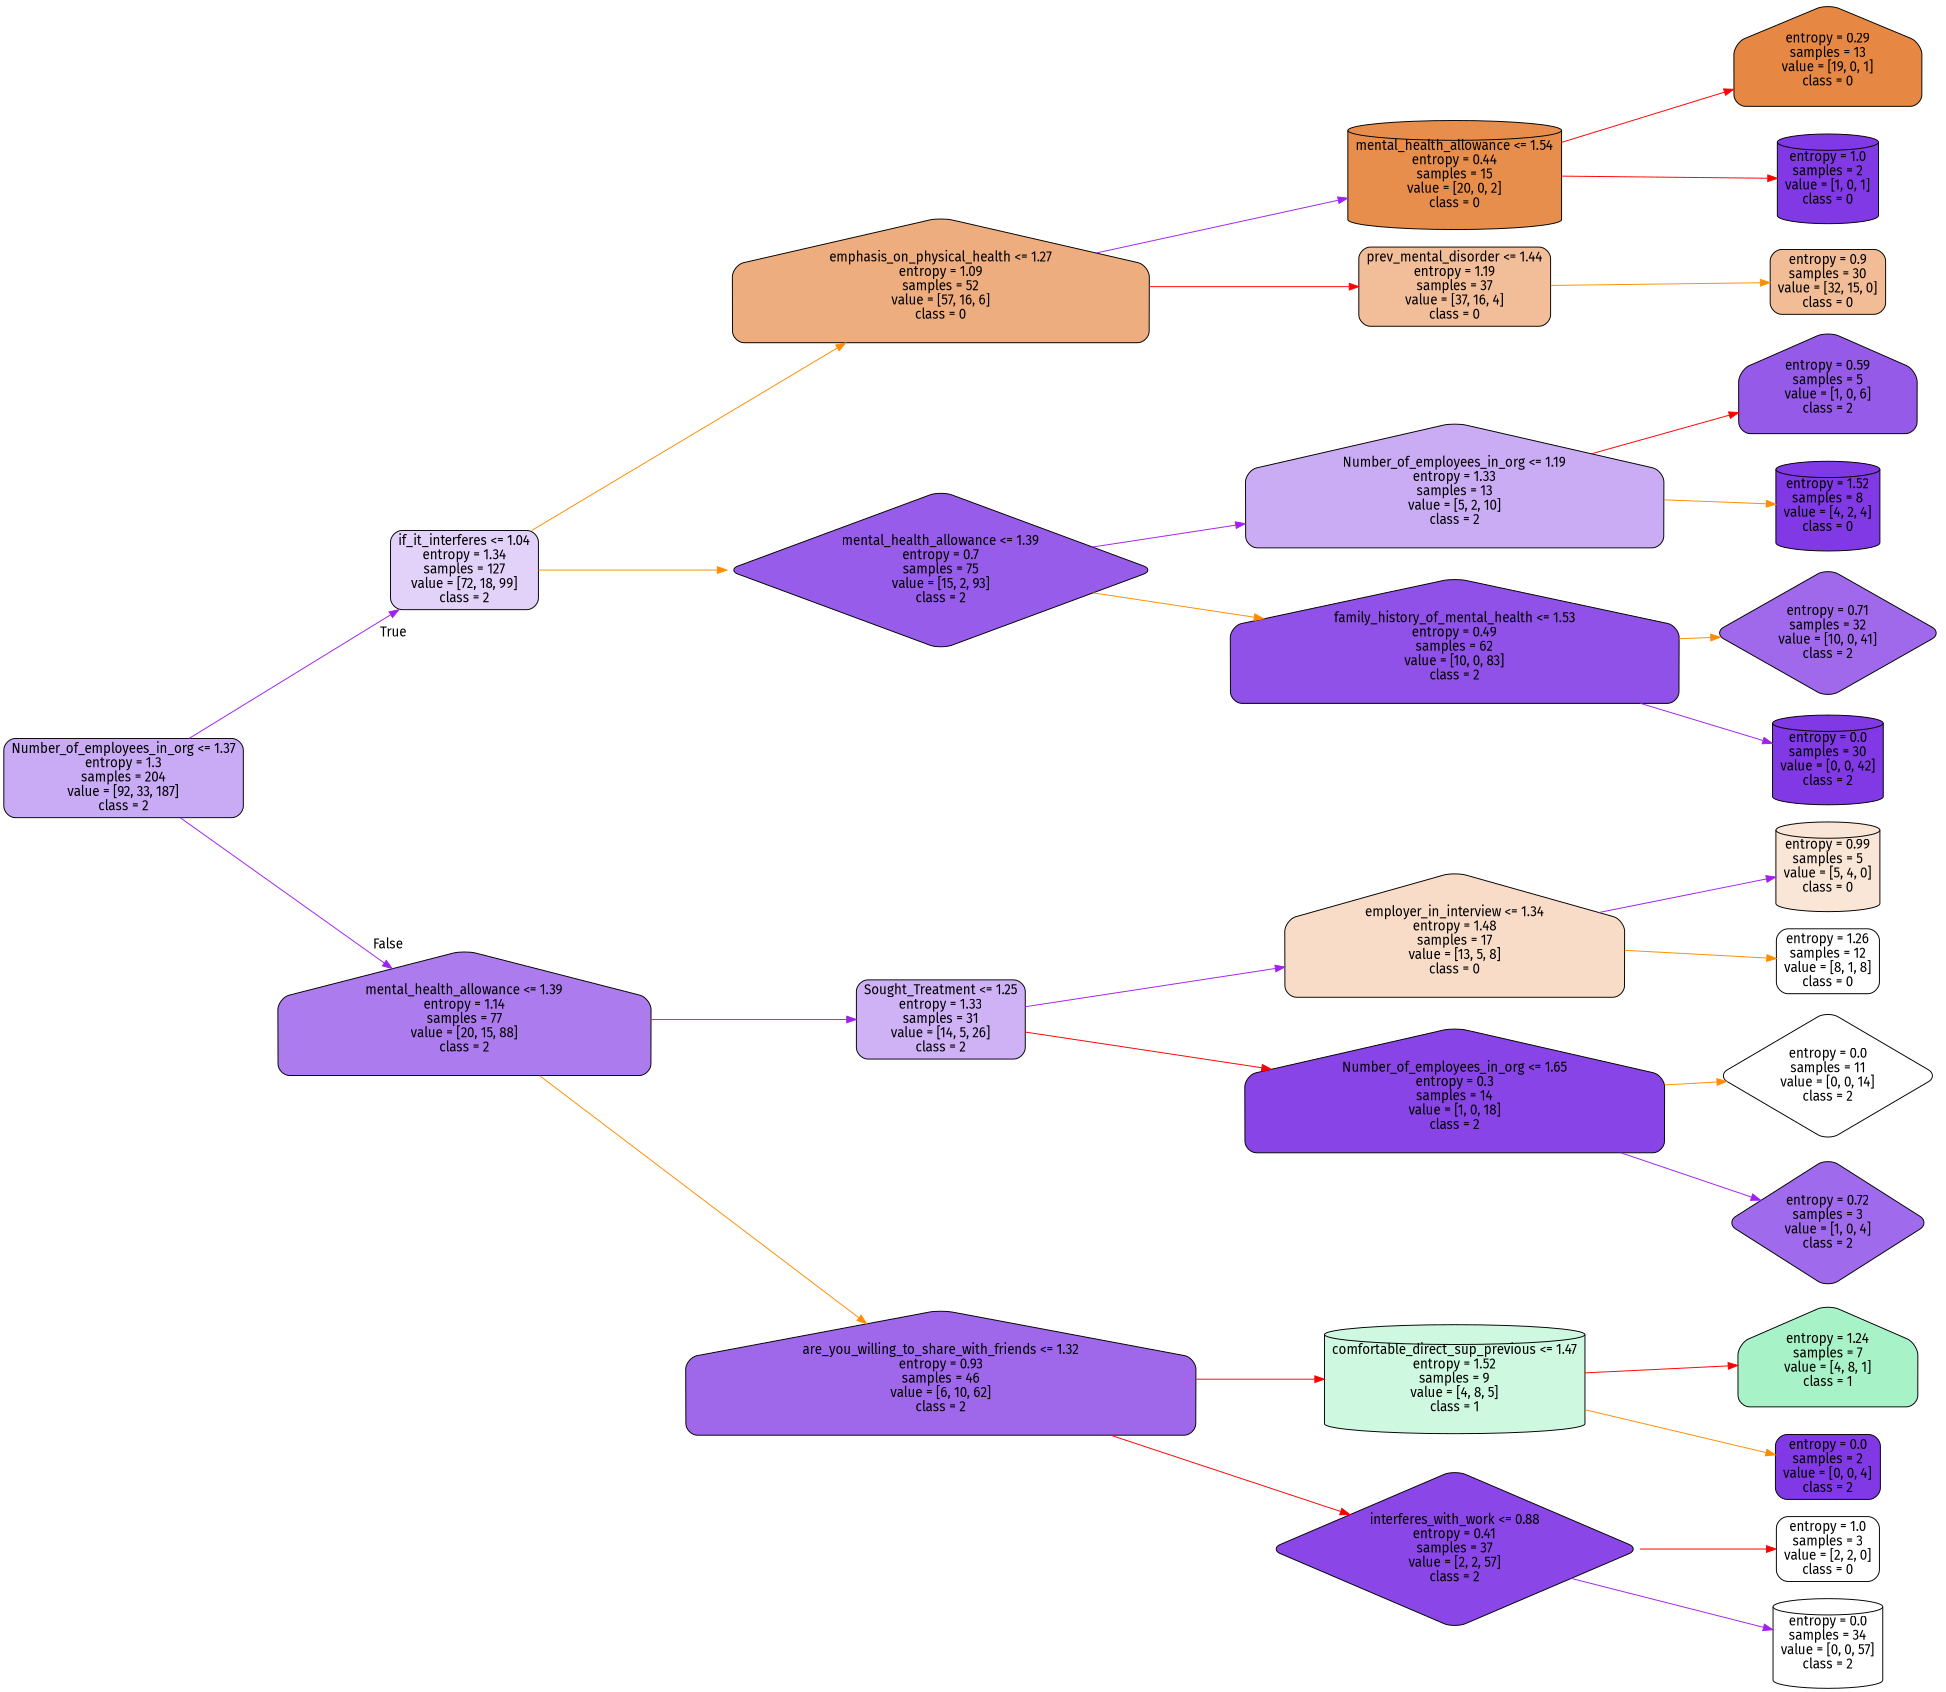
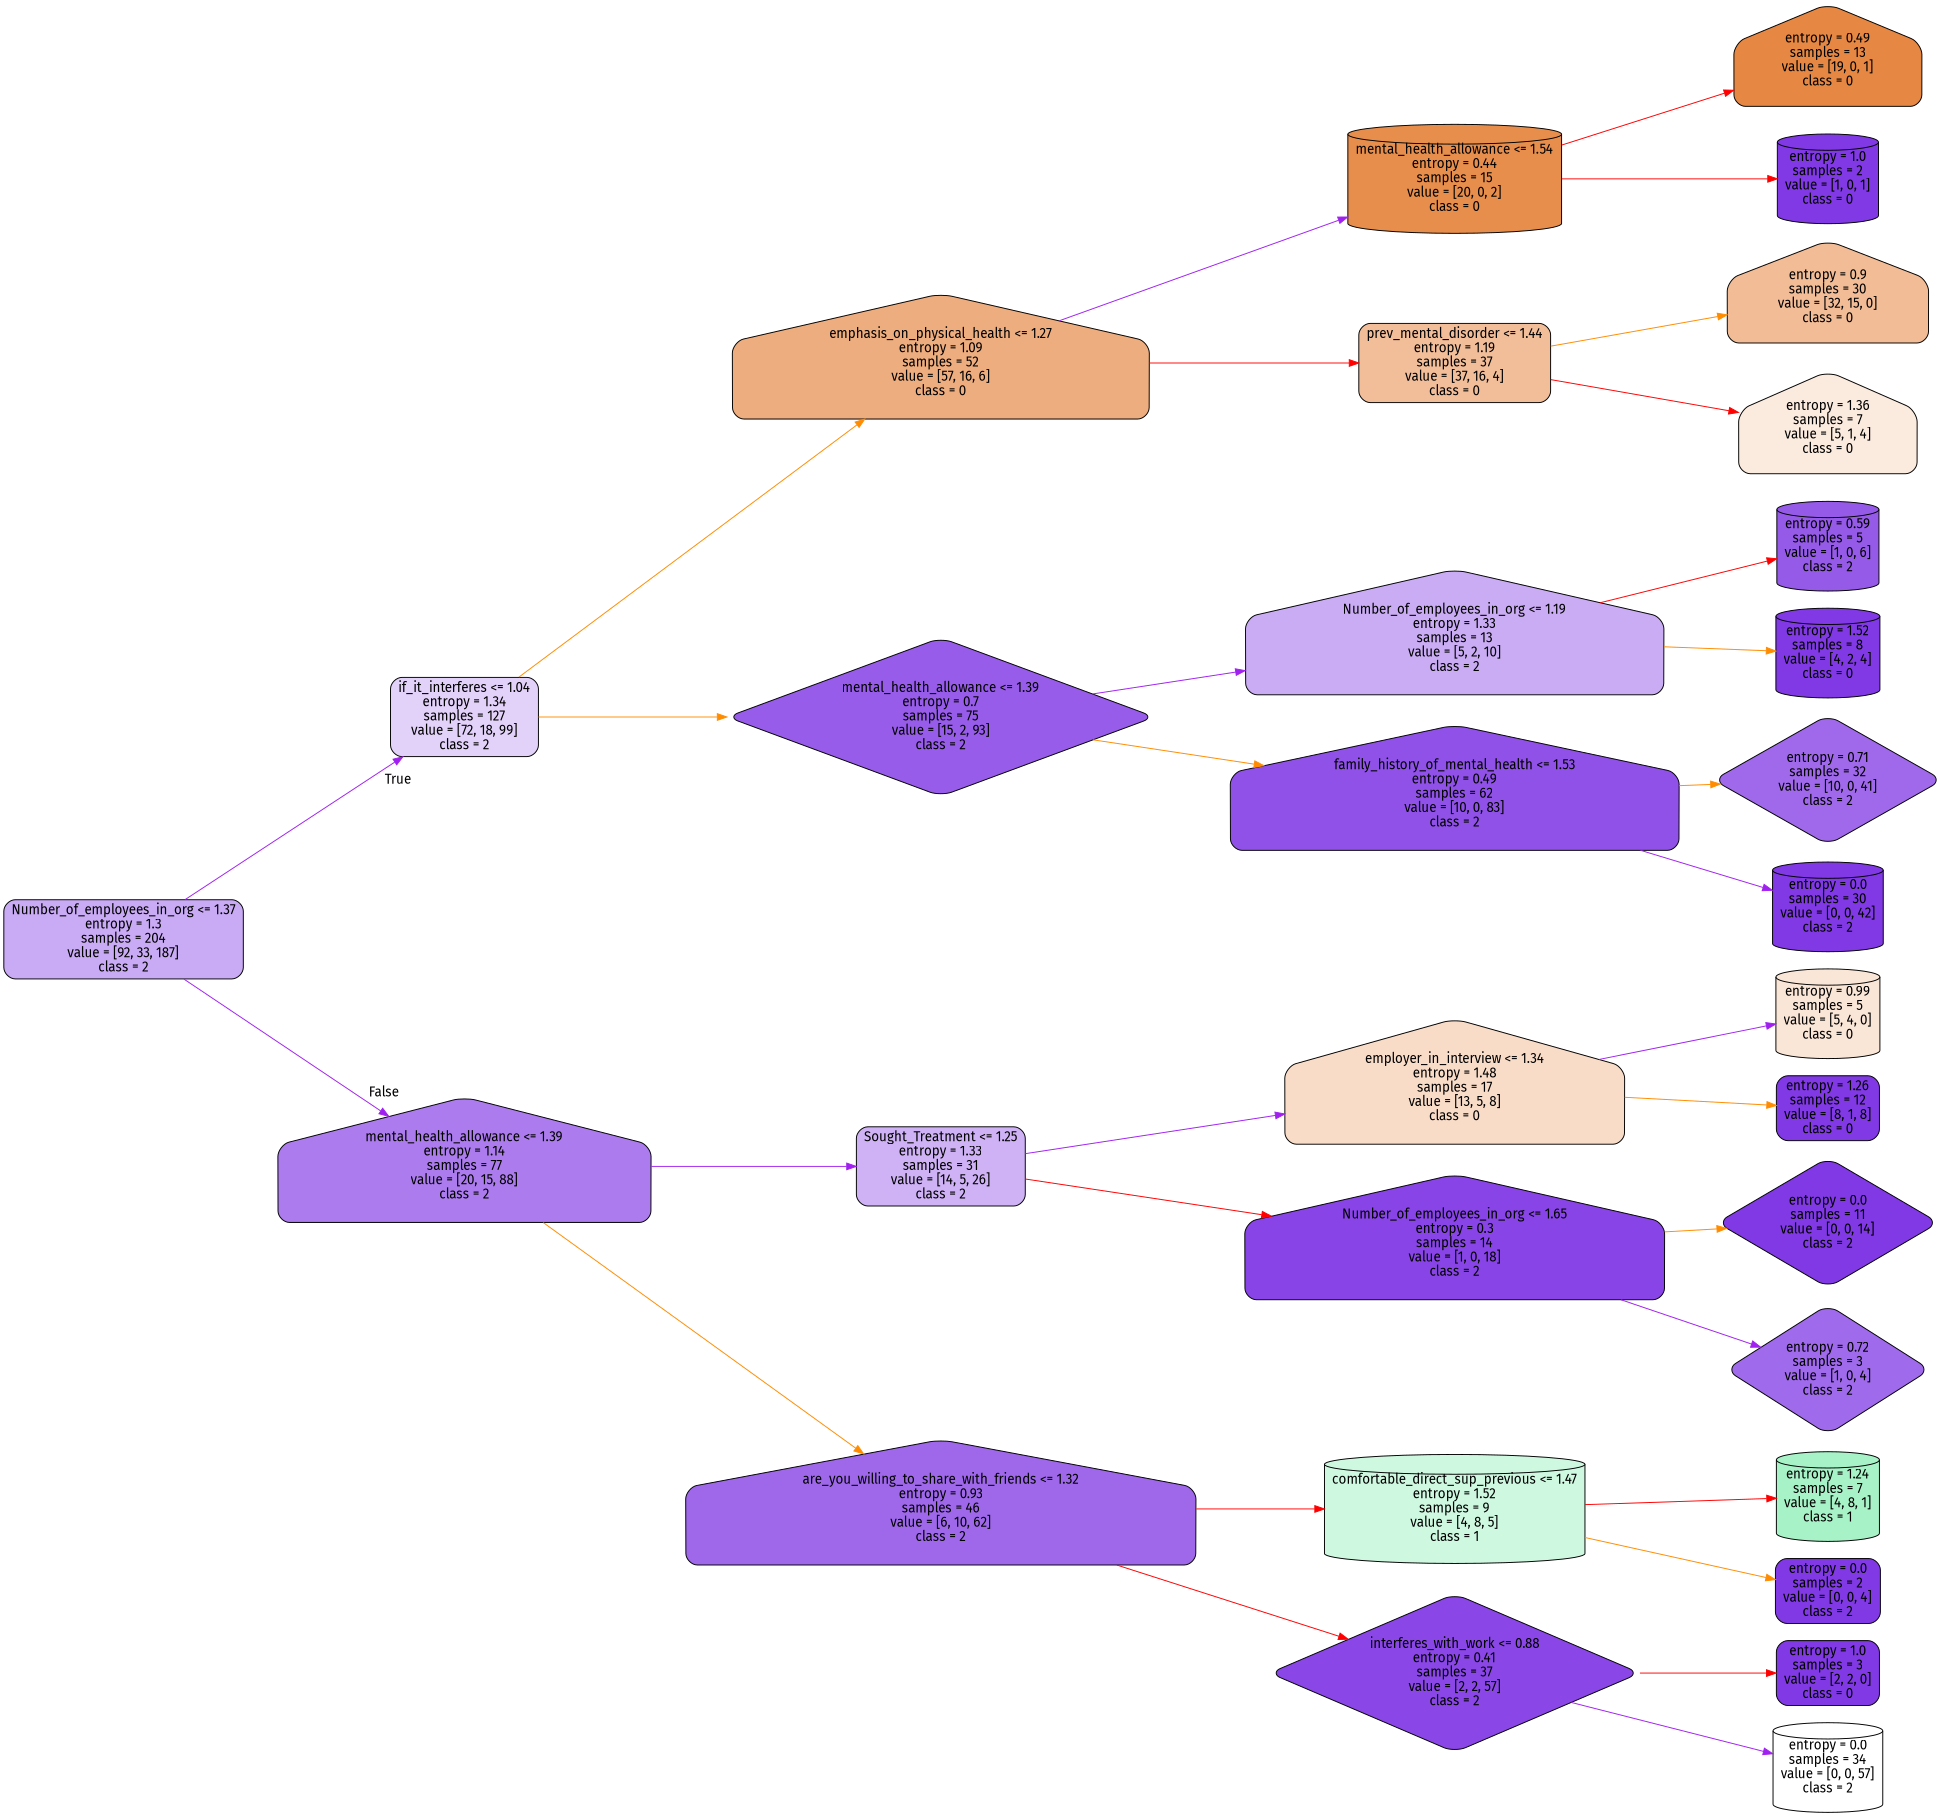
(1828, 60) -> (1828, 60)
(1828, 282) -> (1828, 297)
(1828, 388) -> (1828, 546)
none -> (1828, 428)
(1828, 961) -> (1828, 1108)
(1828, 1076) -> (1828, 1223)
(1828, 1361) -> (1828, 1497)
(1828, 1549) -> (1828, 1673)
